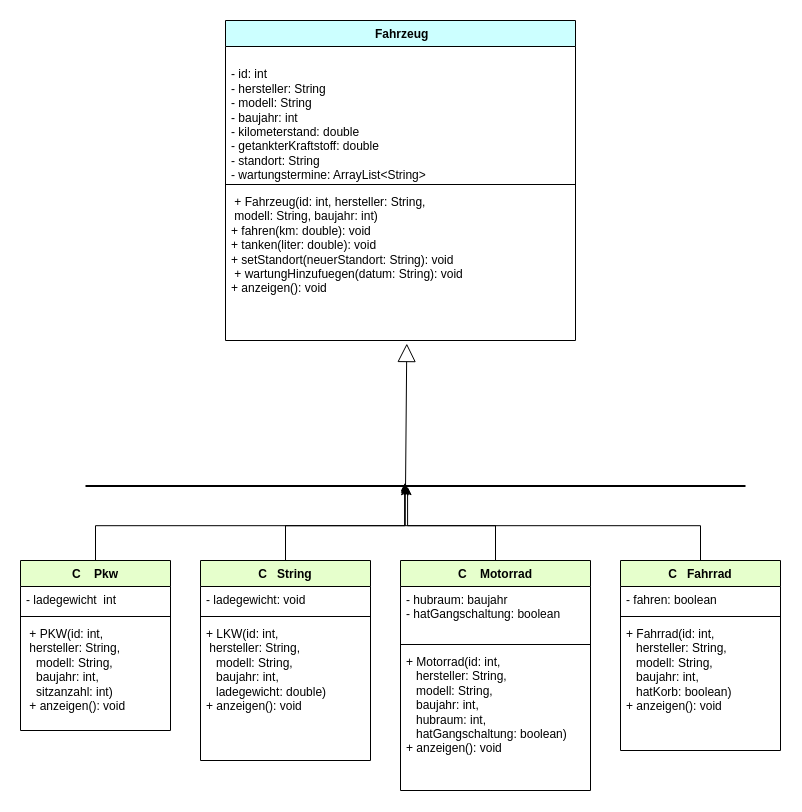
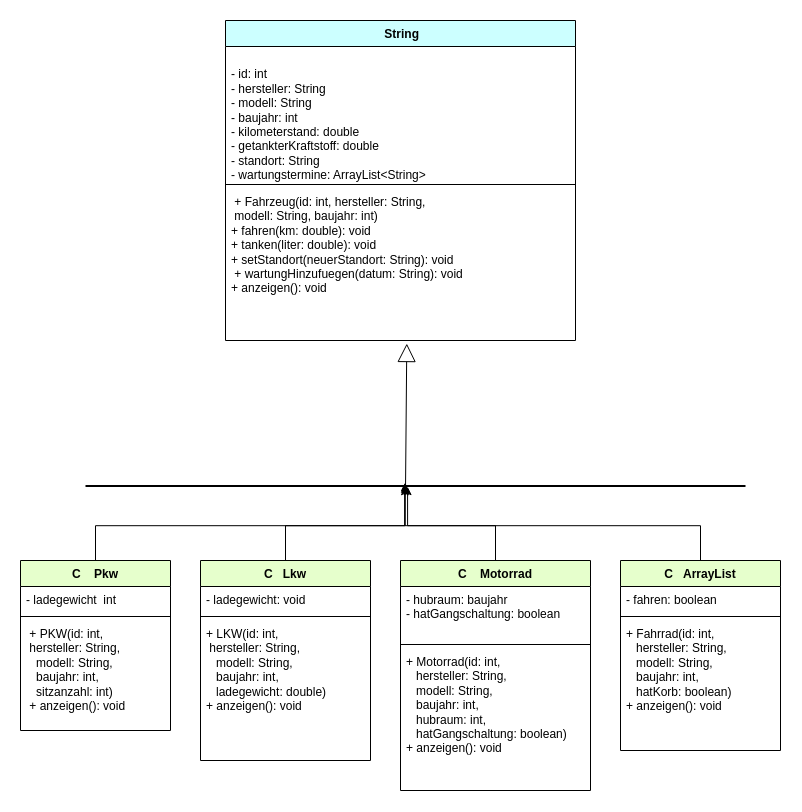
(401, 35) -> (401, 35)
(286, 575) -> (286, 575)
(701, 575) -> (701, 575)
